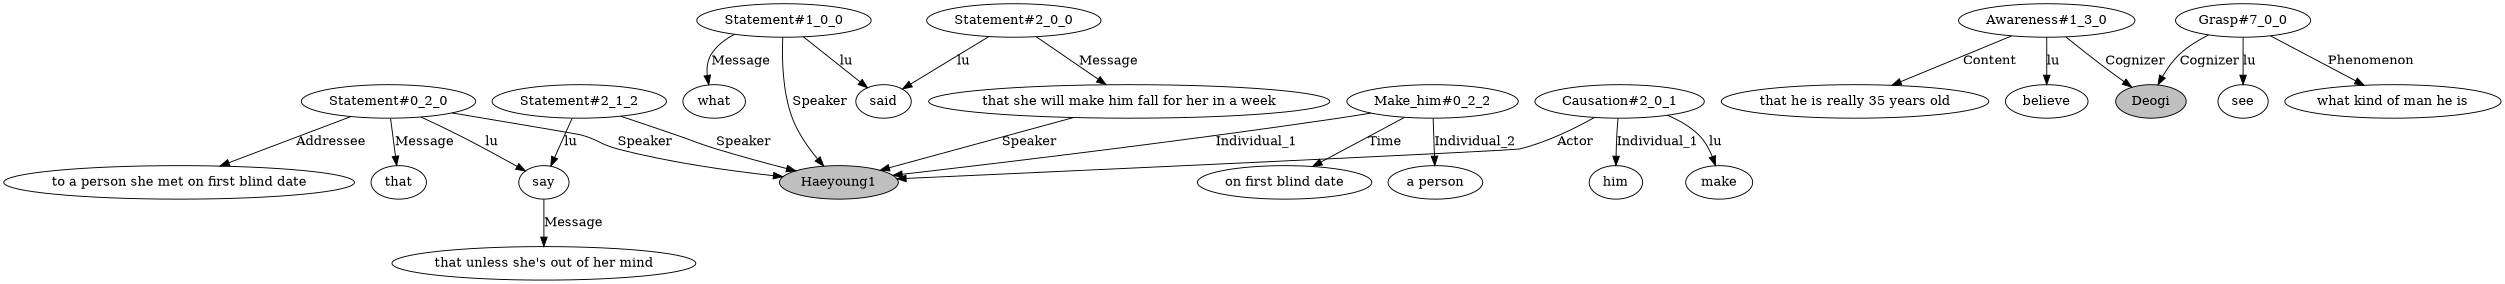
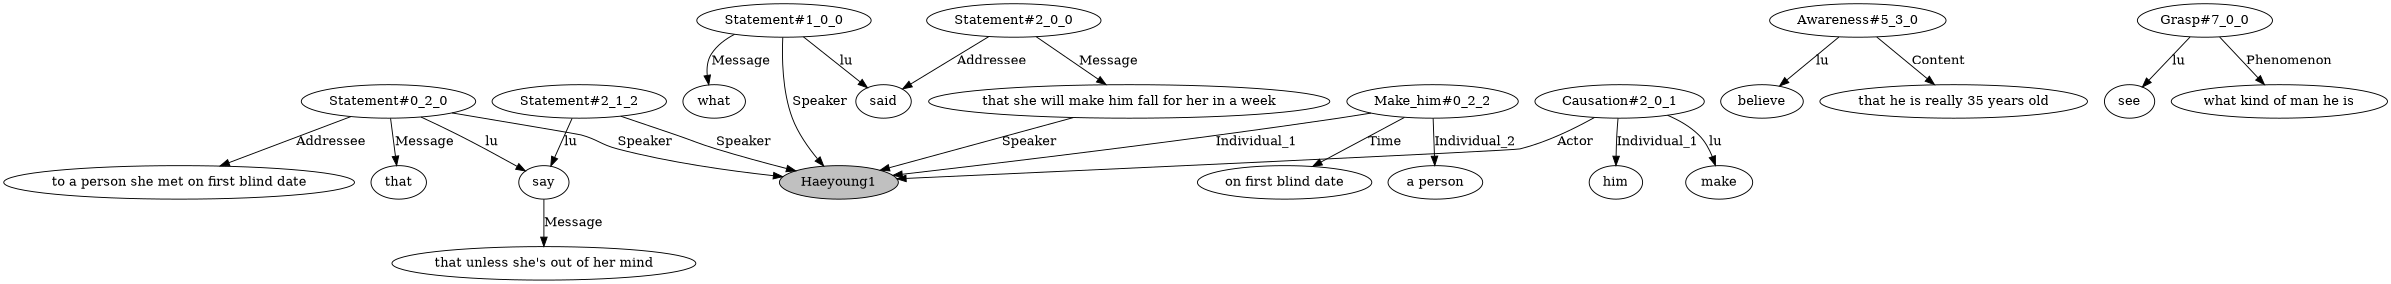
(2047, 20) -> (1858, 20)
(964, 61) -> (992, 61)
(2151, 101) -> none
